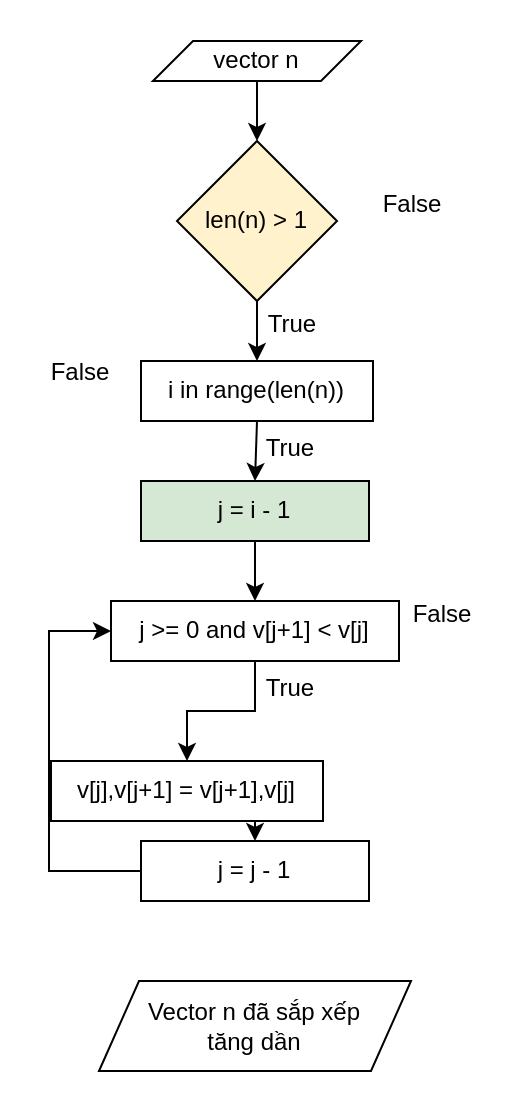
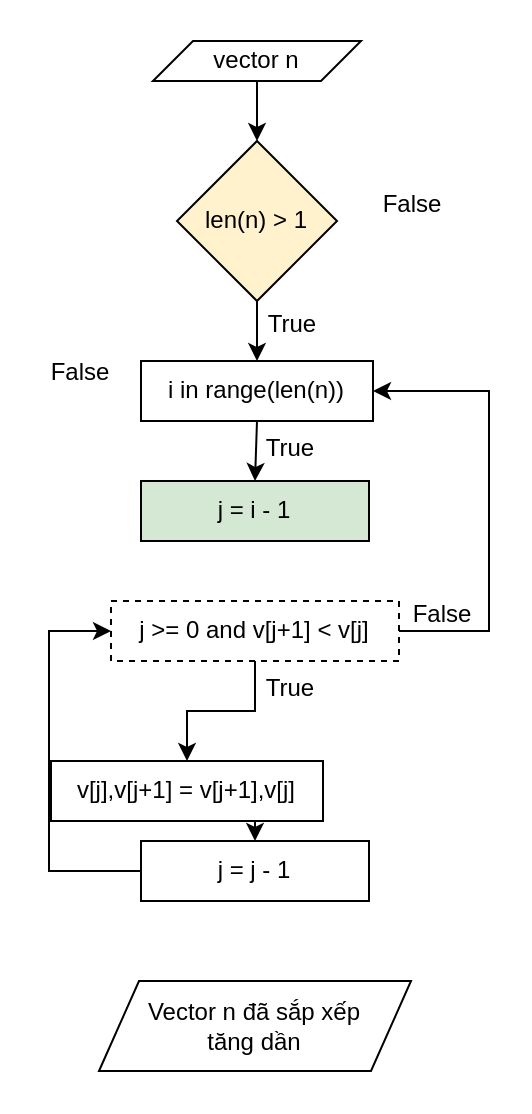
none -> (489, 505)
(255, 564) -> none
(255, 631) -> (255, 631)
